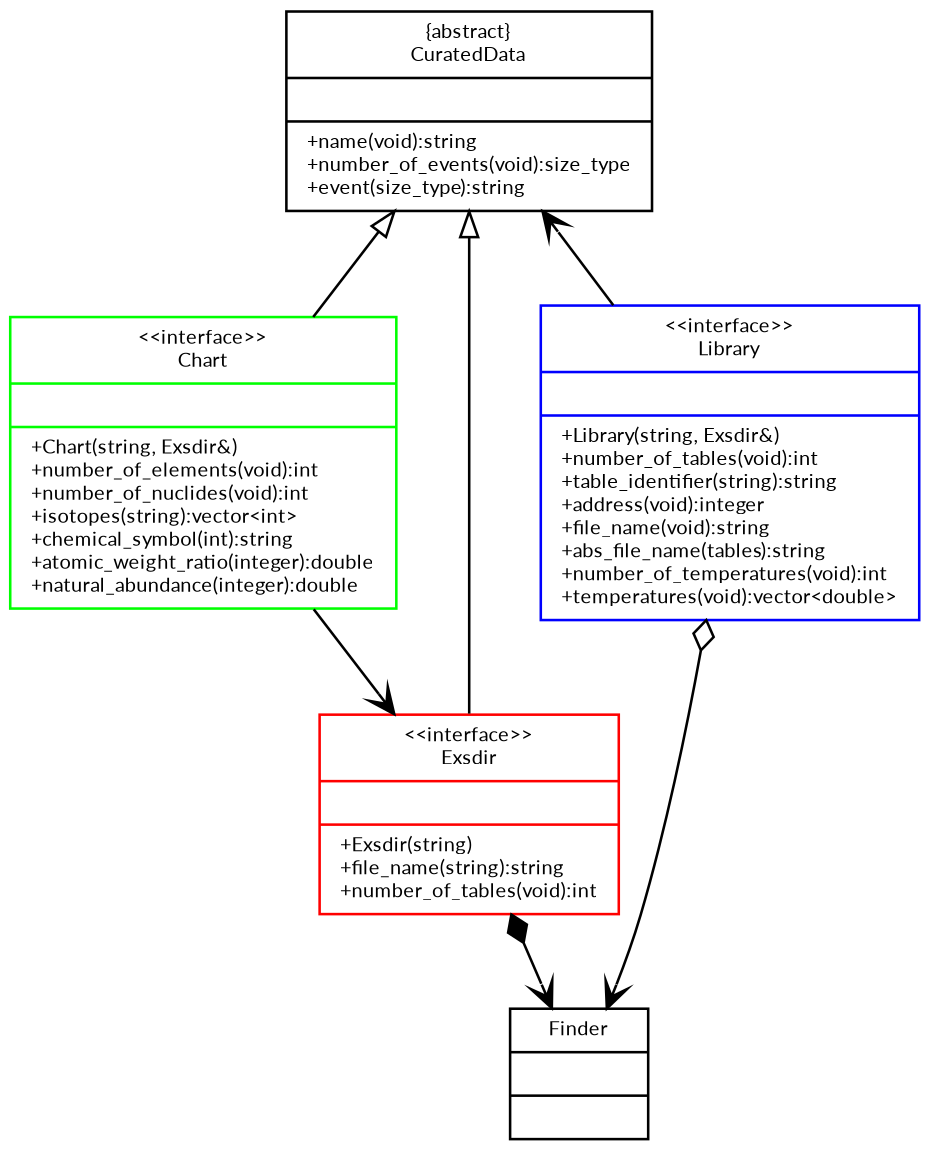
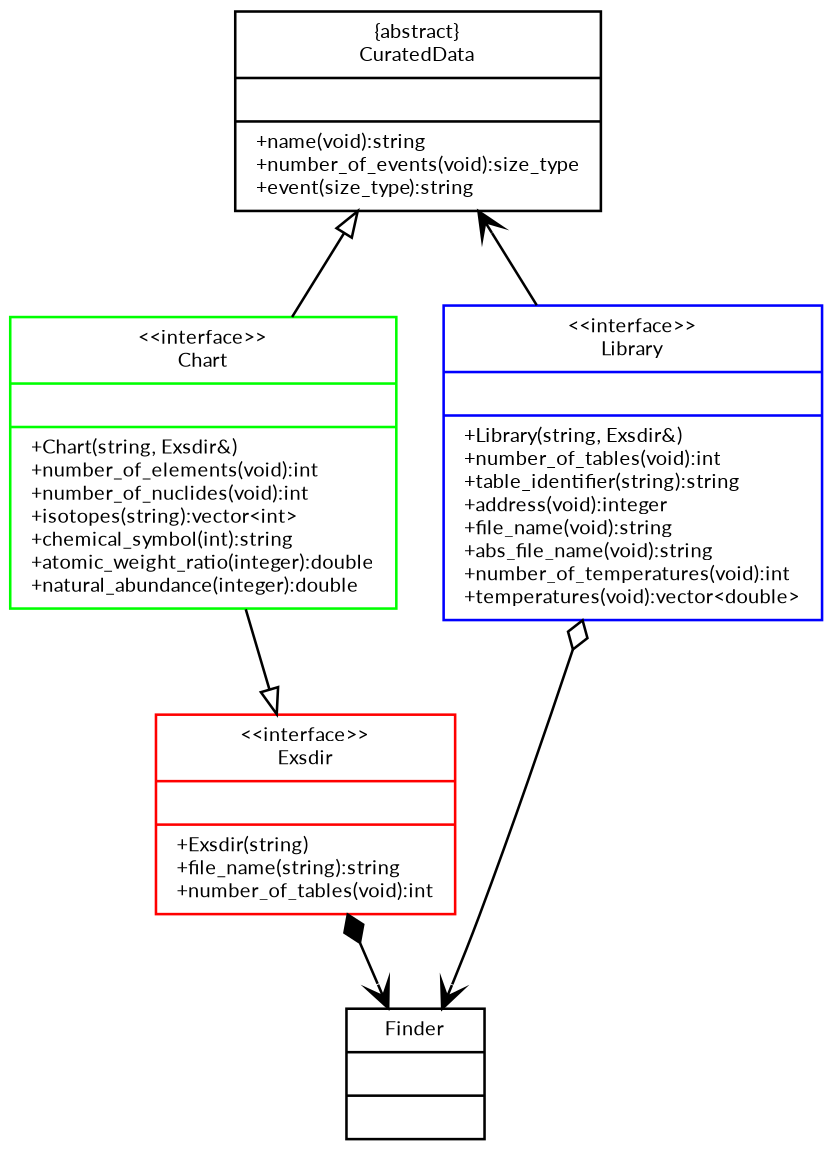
(469, 476) -> none
(694, 551) -> (589, 551)
(346, 652) -> (258, 649)
